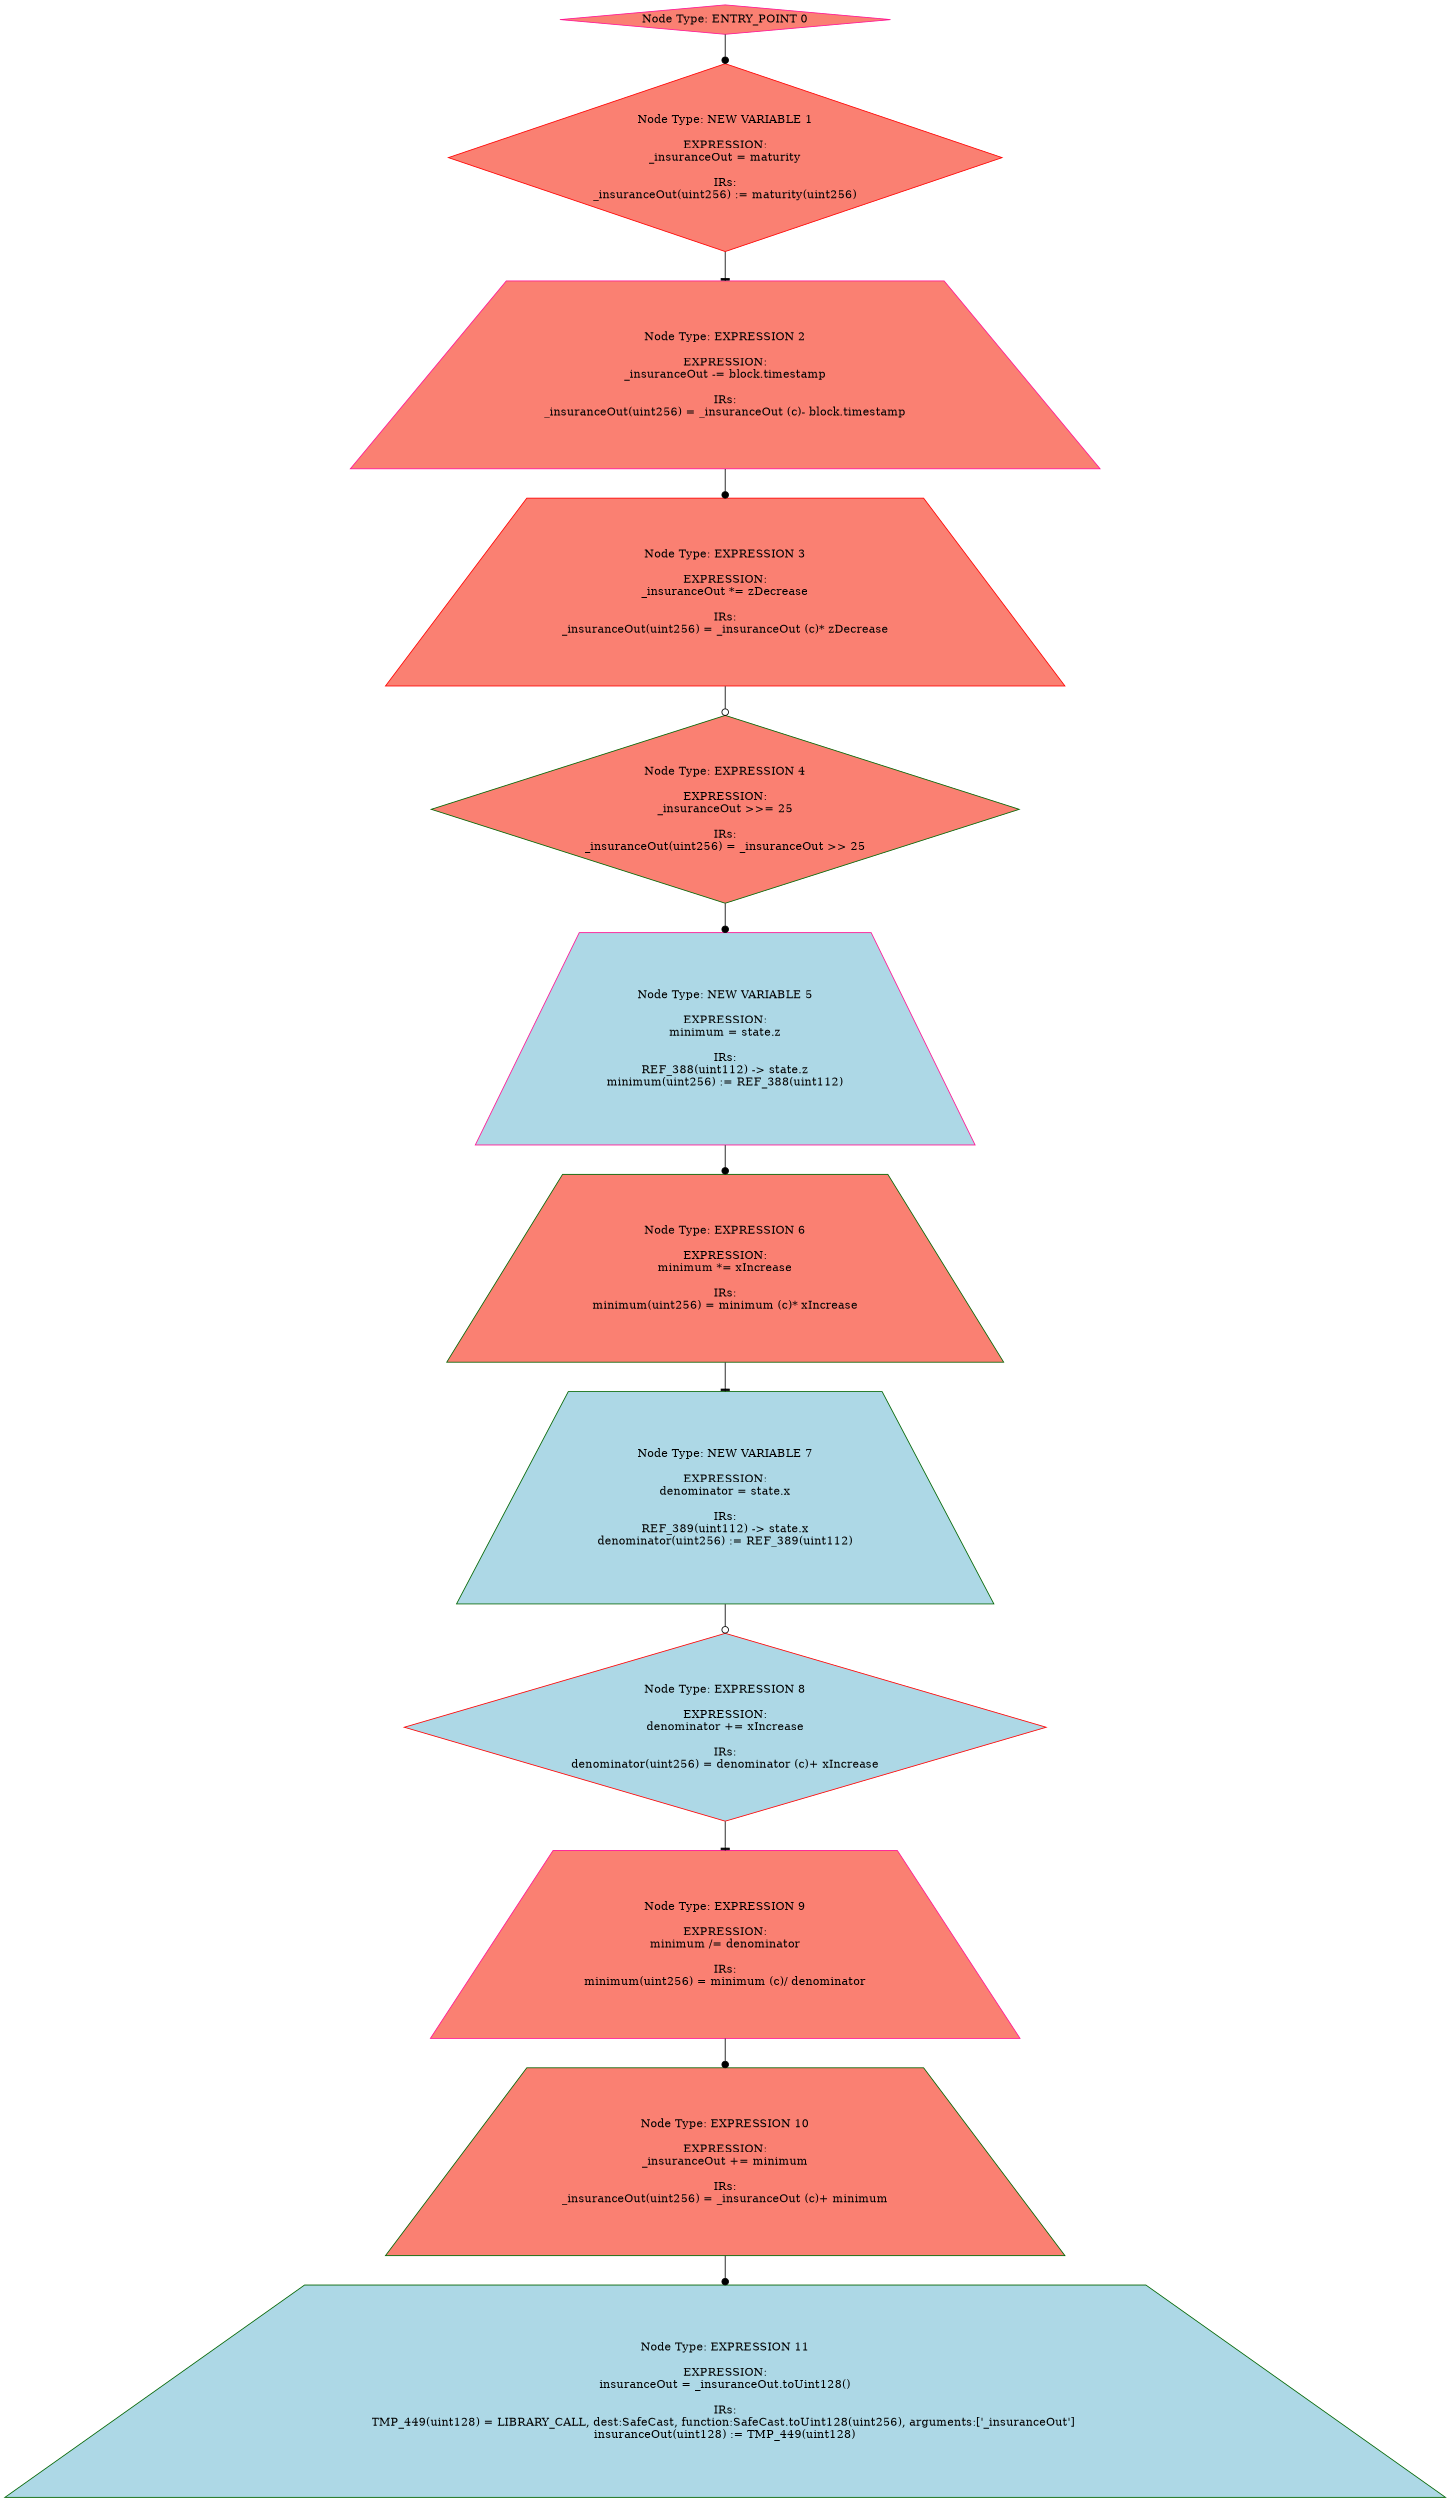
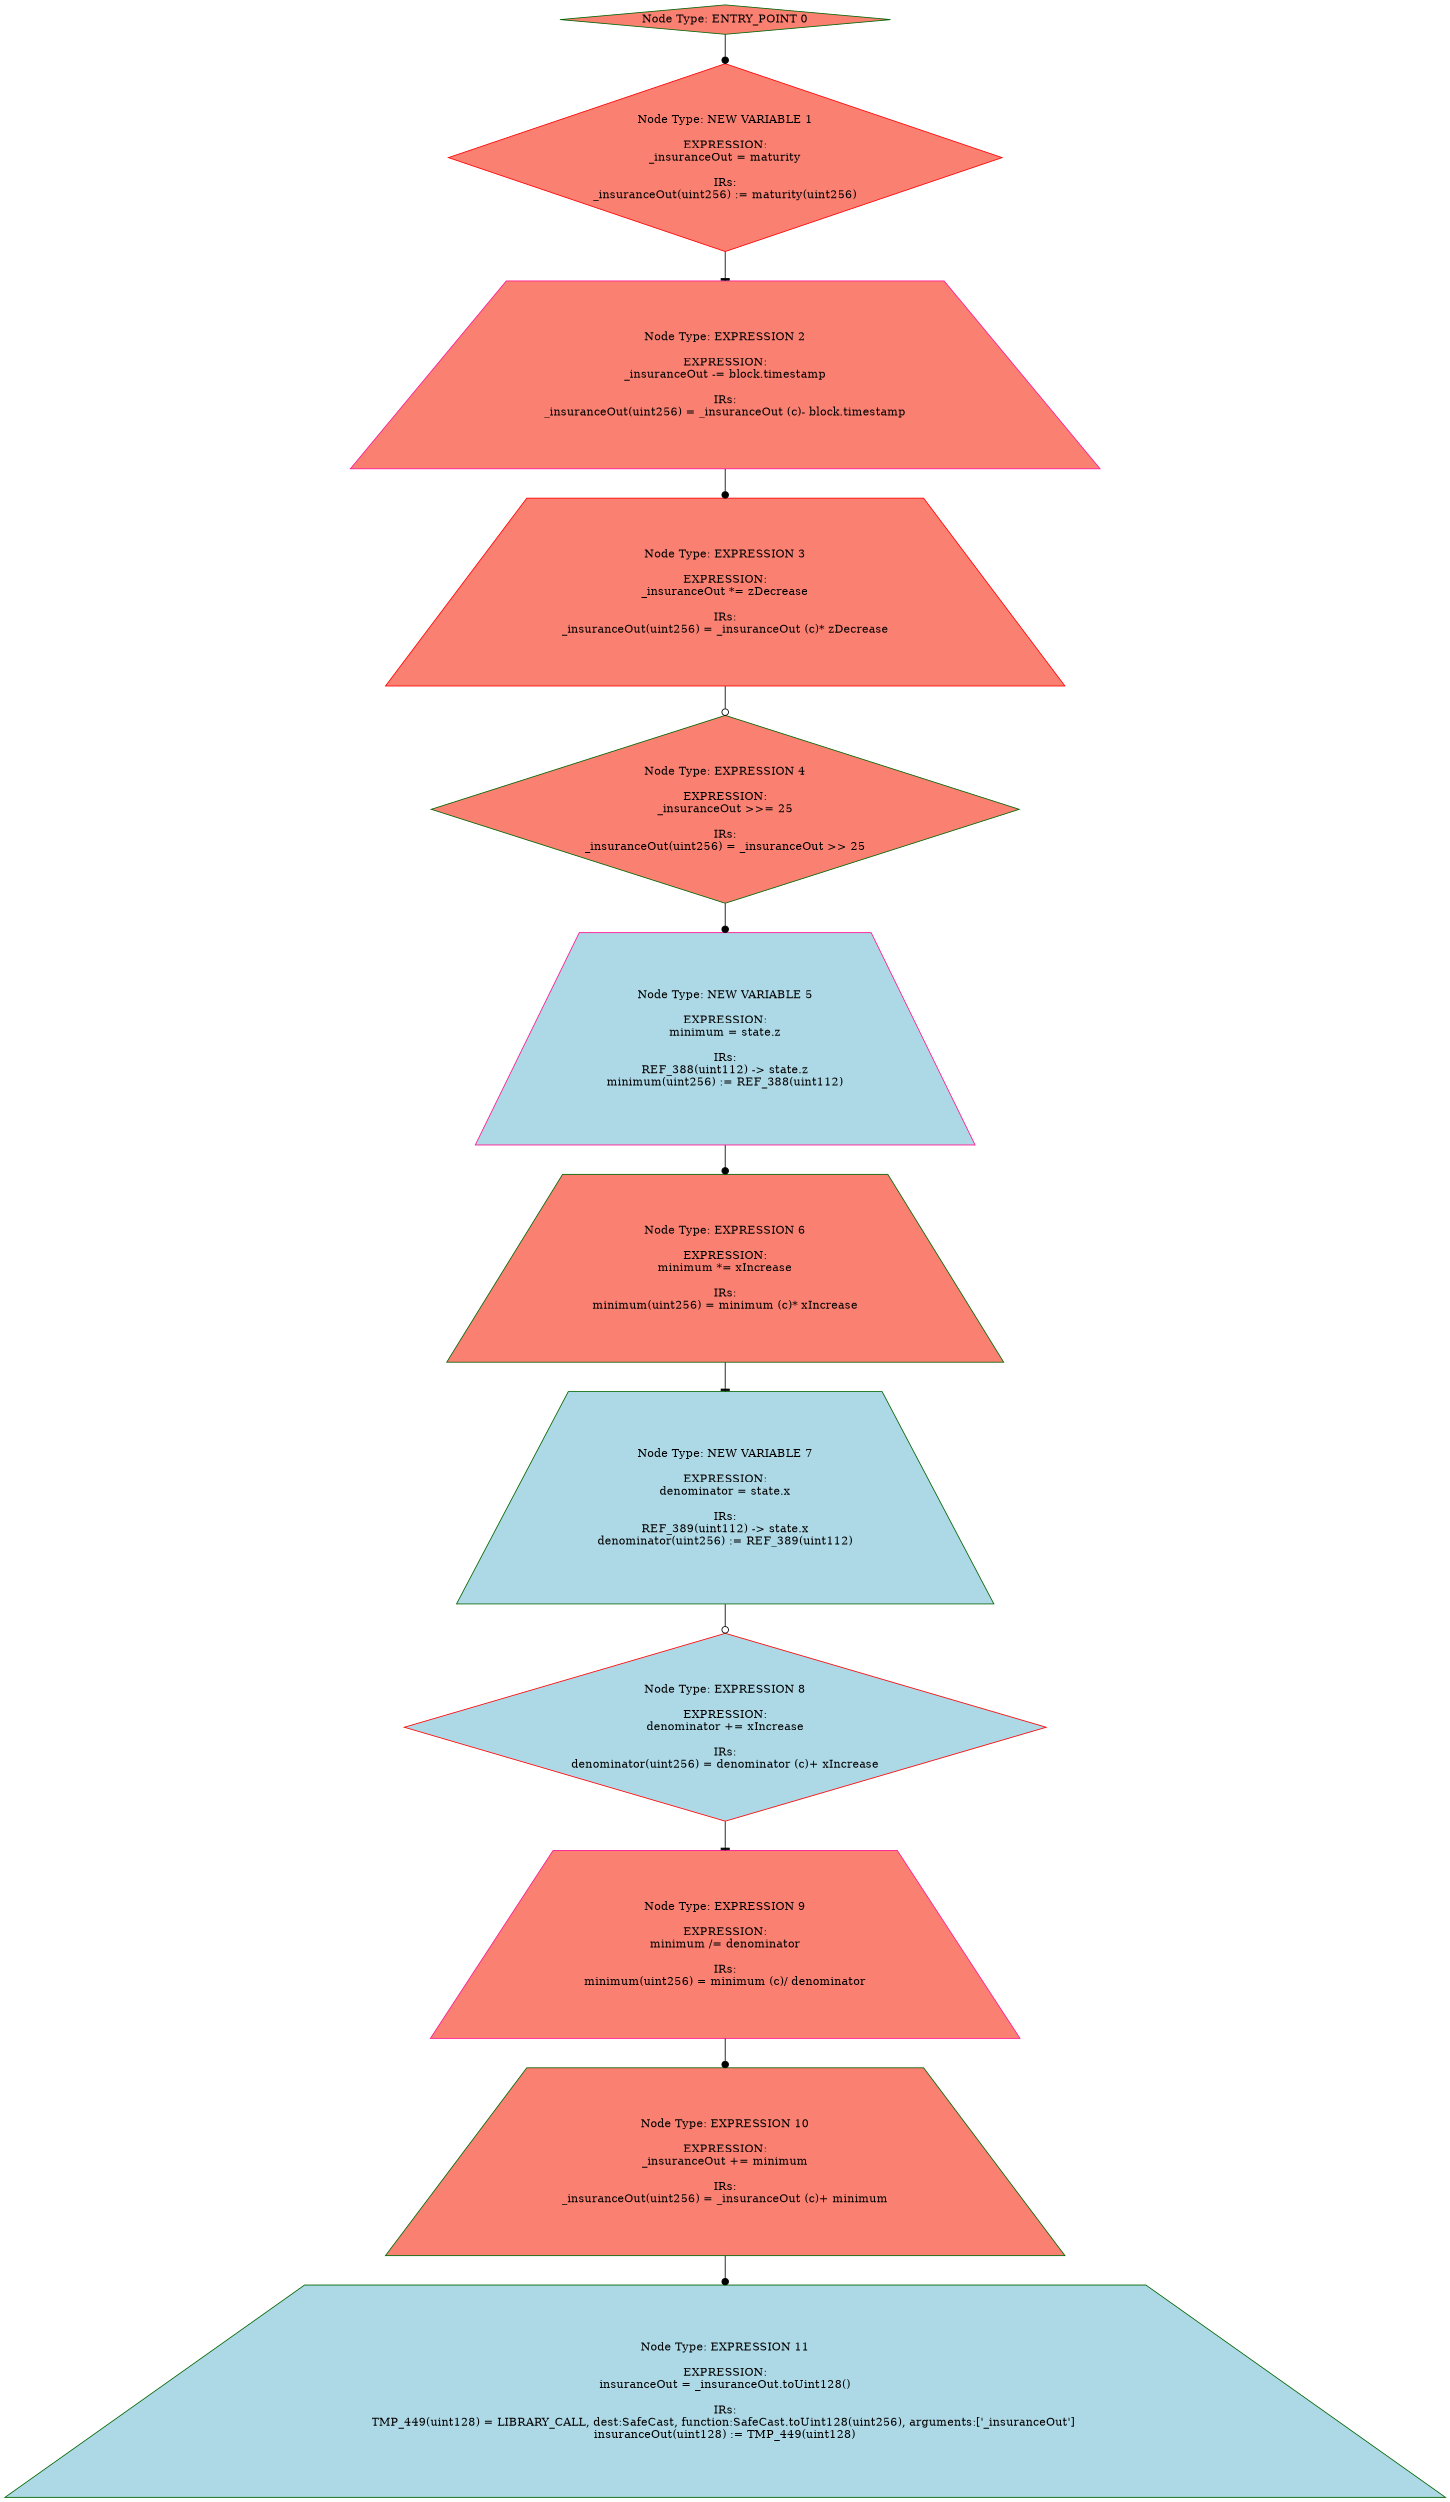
(725, 20) -> (725, 20)
